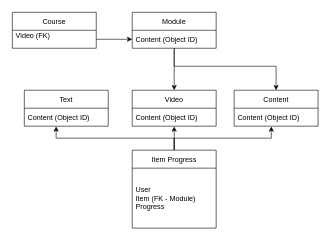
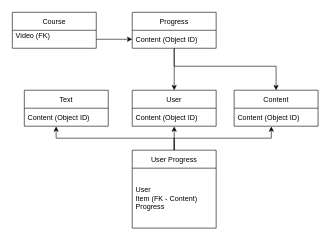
(174, 22) -> (174, 22)
(174, 100) -> (174, 100)
(174, 160) -> (174, 160)
(144, 190) -> (144, 190)
